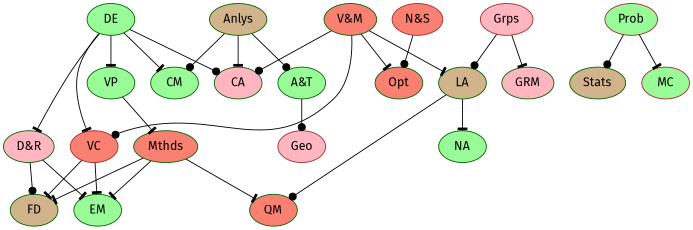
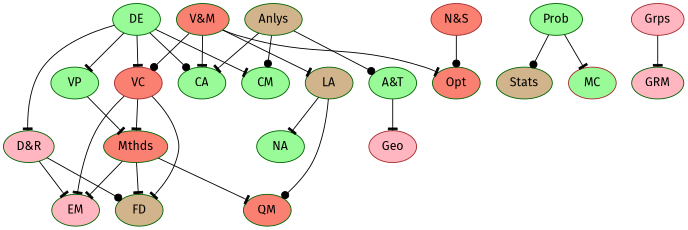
(631, 19) -> (556, 19)
(487, 48) -> none
(297, 50) -> (202, 46)
(238, 83) -> (202, 83)
(302, 111) -> (393, 113)
none -> (137, 113)
(98, 210) -> (76, 210)
